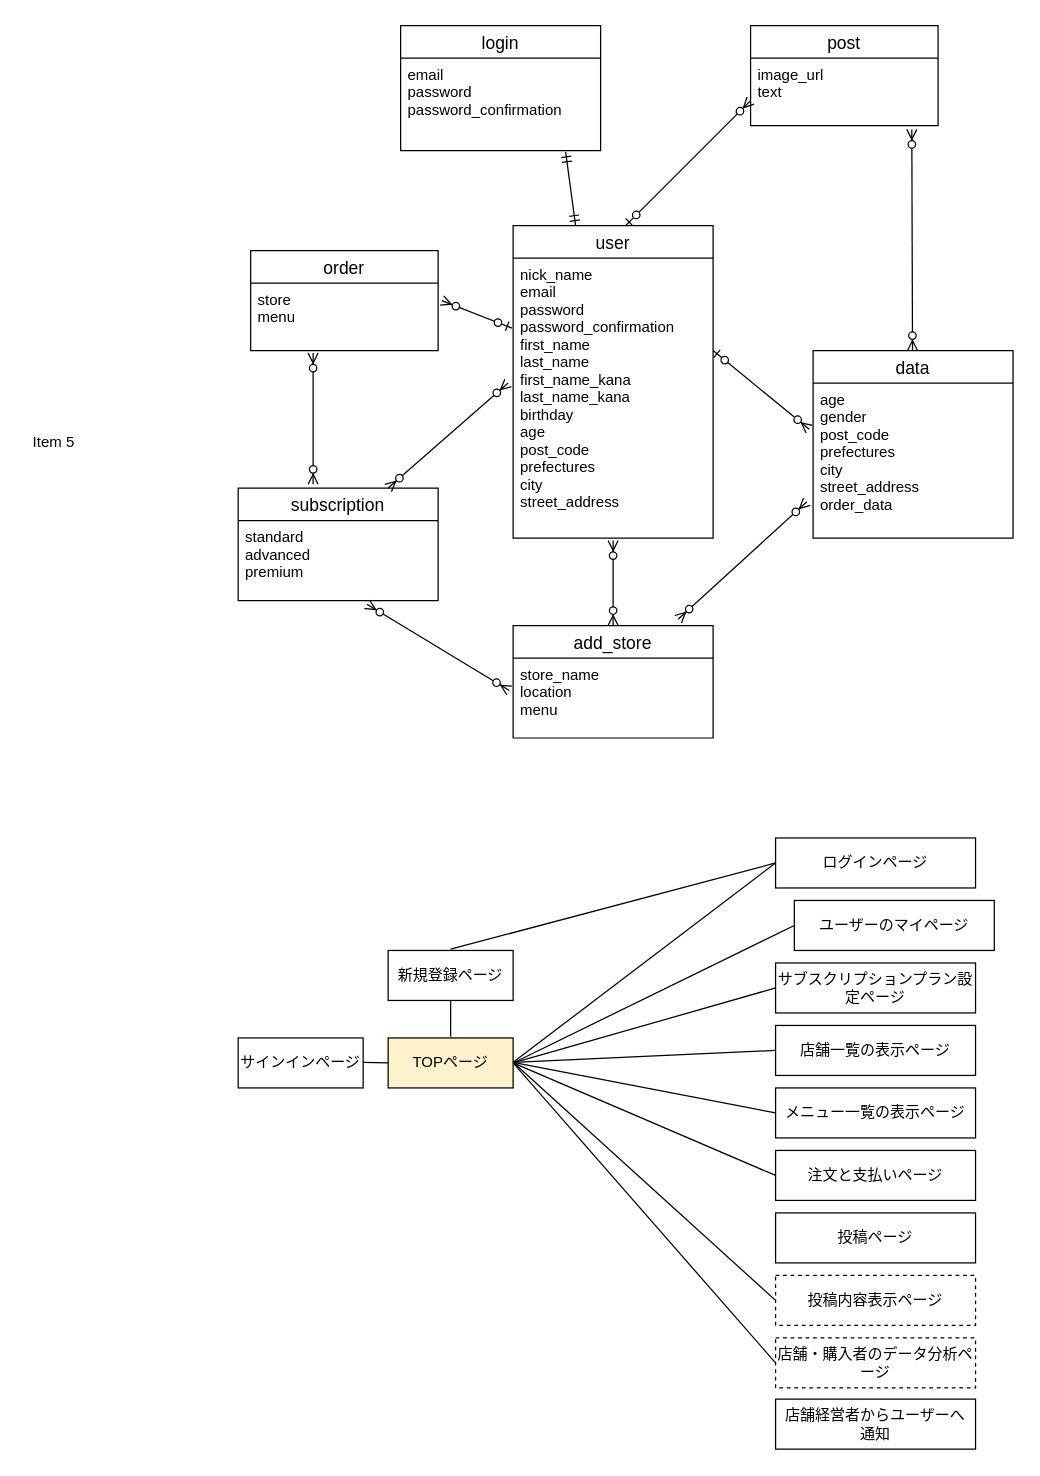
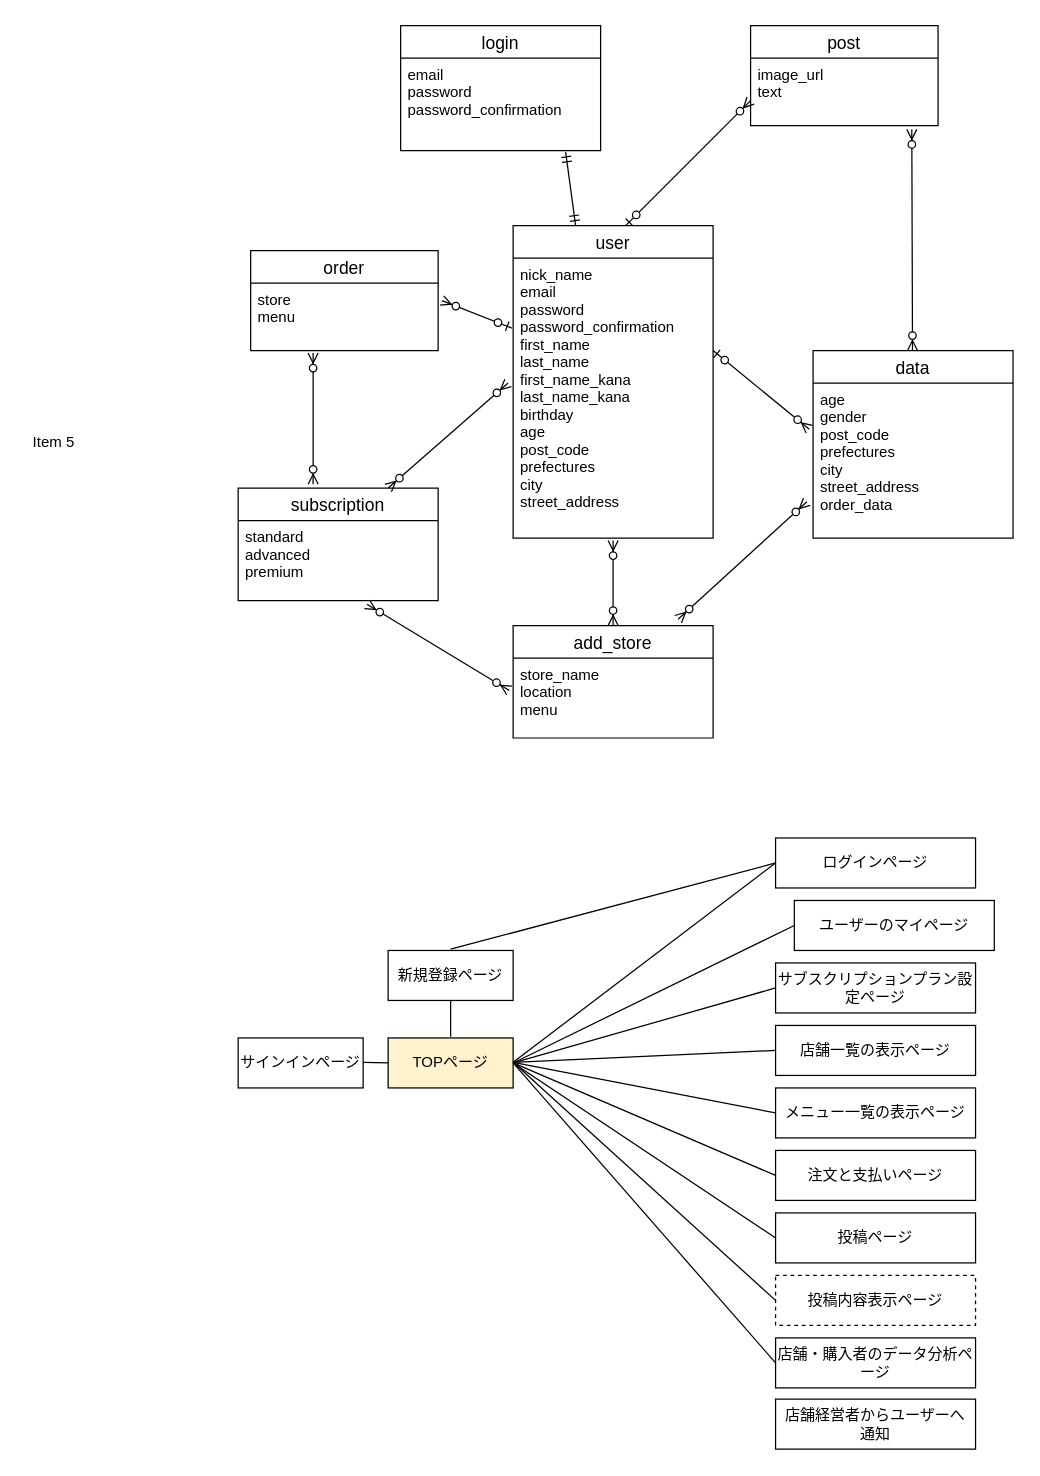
none -> (651, 1155)
(876, 1363) -> (876, 1363)
